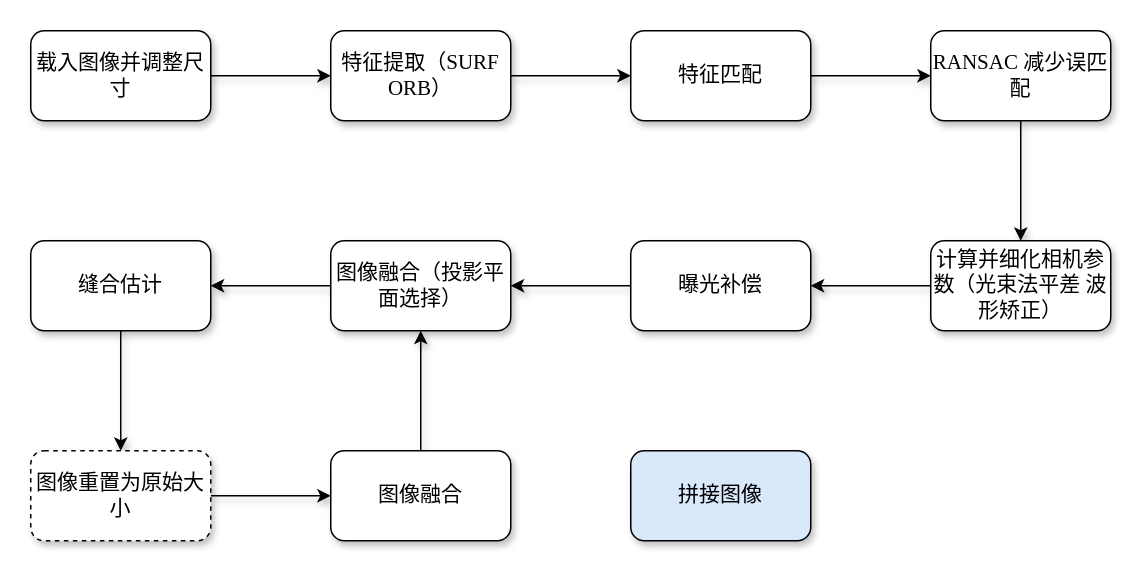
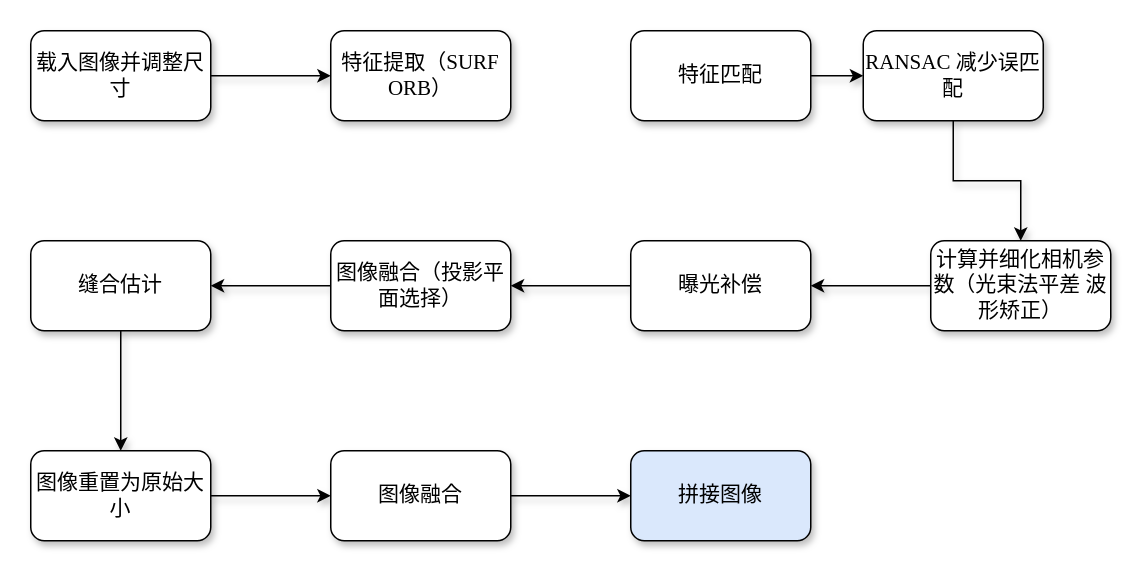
(566, 76) -> none
(1021, 76) -> (953, 76)
(421, 396) -> (566, 496)
(121, 496) -> (121, 496)
